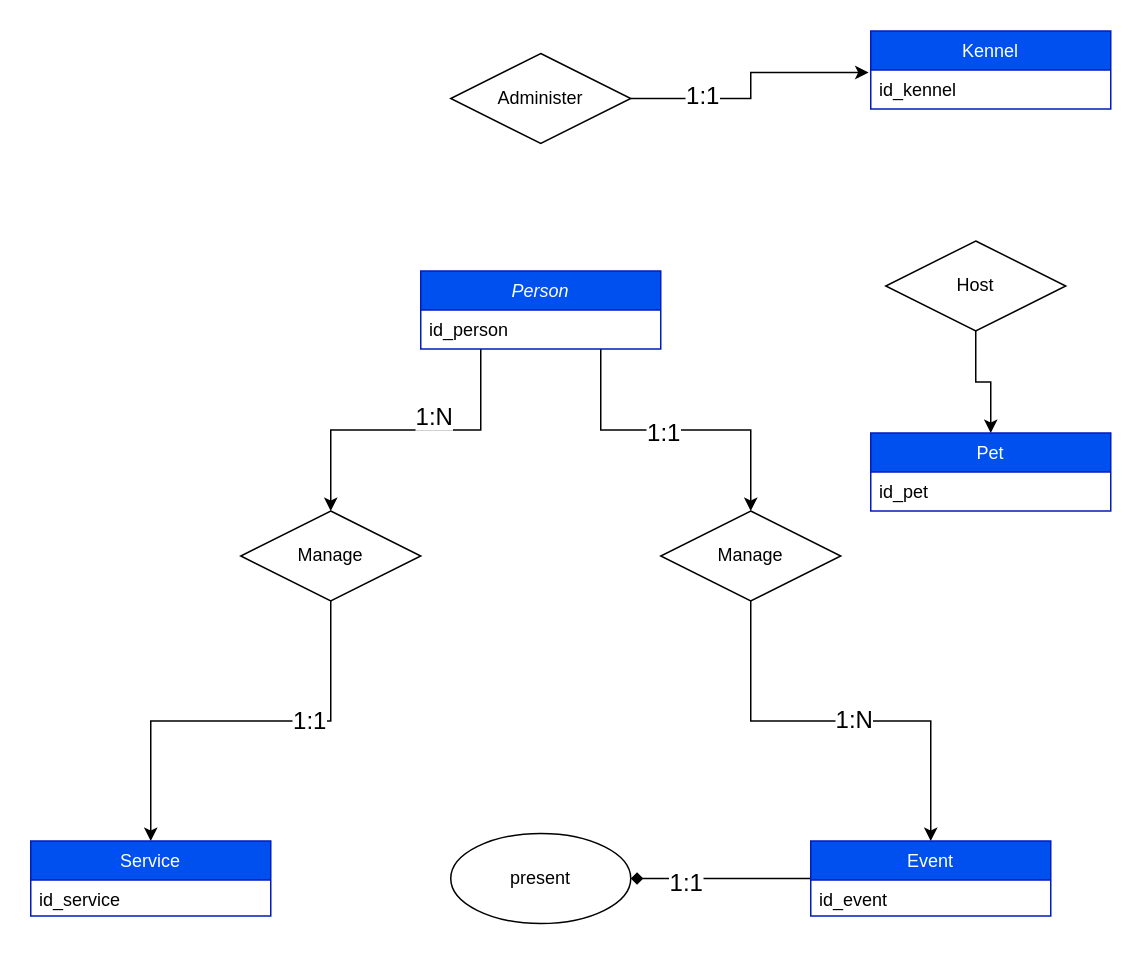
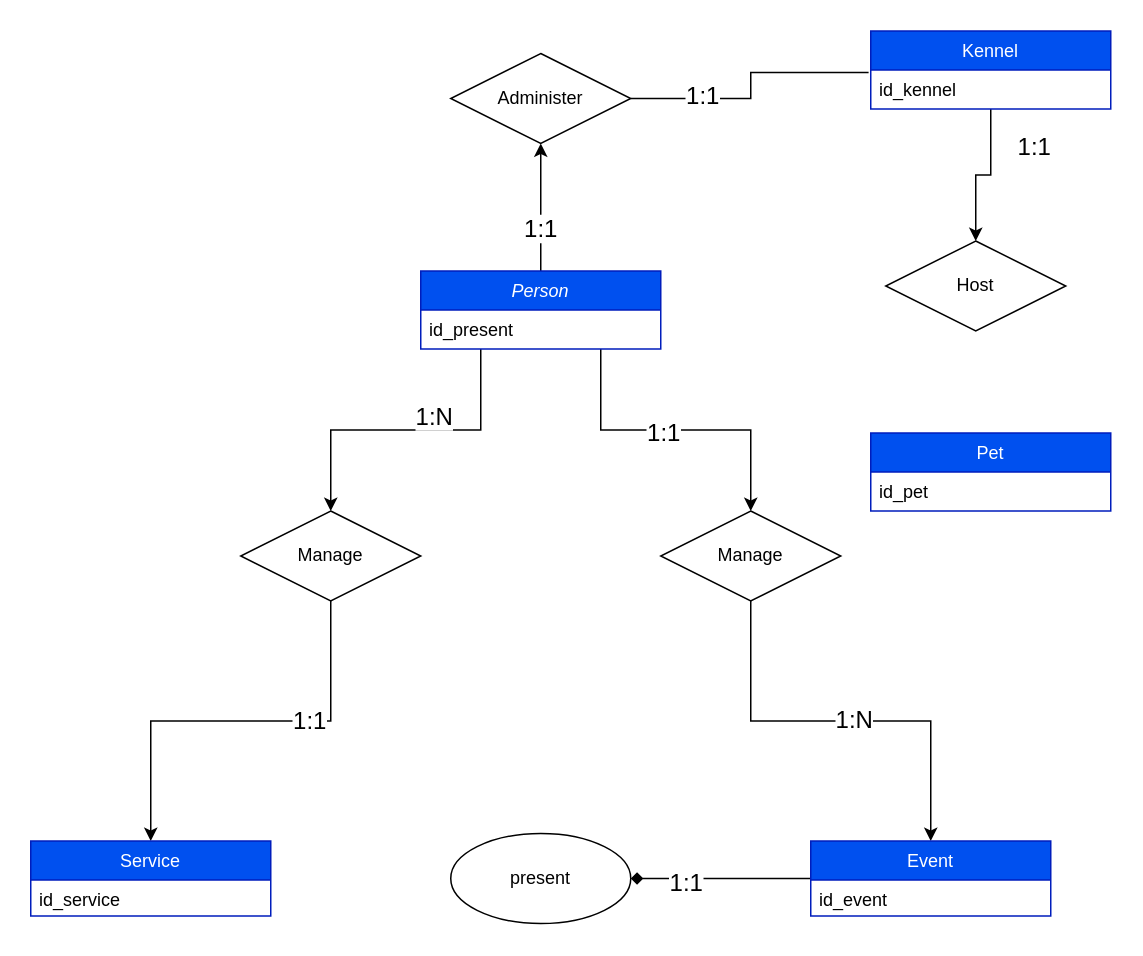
(857, 72) -> (861, 72)
none -> (988, 175)
none -> (541, 212)
(472, 330) -> (477, 330)
(978, 382) -> none
